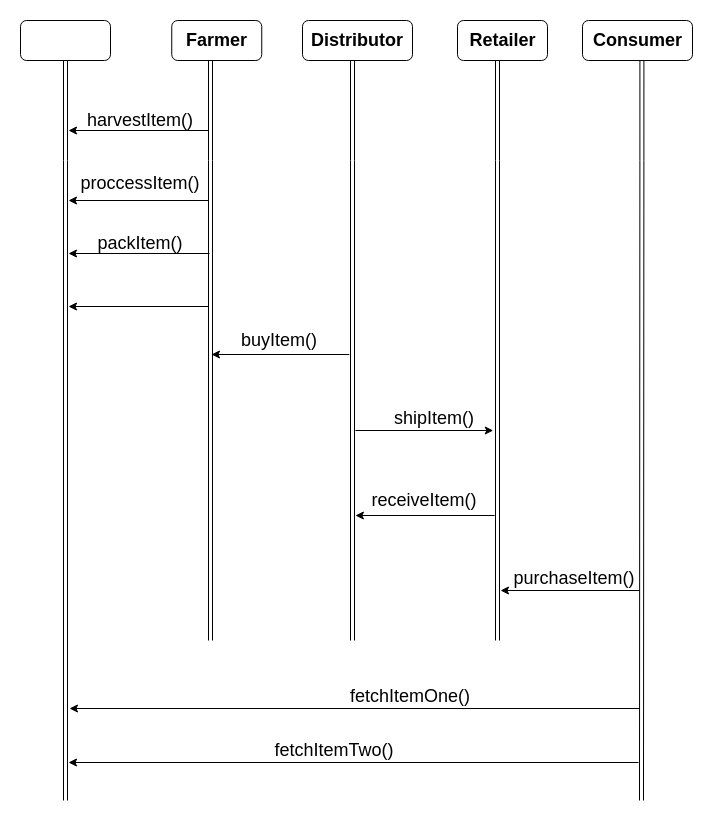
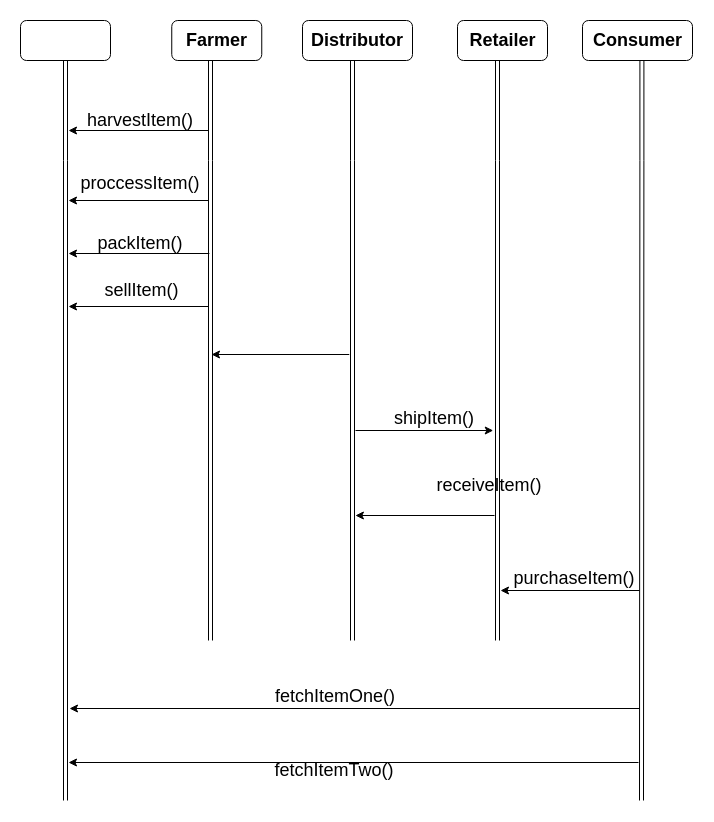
none -> (142, 291)
(280, 341) -> none
(424, 501) -> (489, 486)
(411, 697) -> (336, 697)
(335, 751) -> (335, 771)
